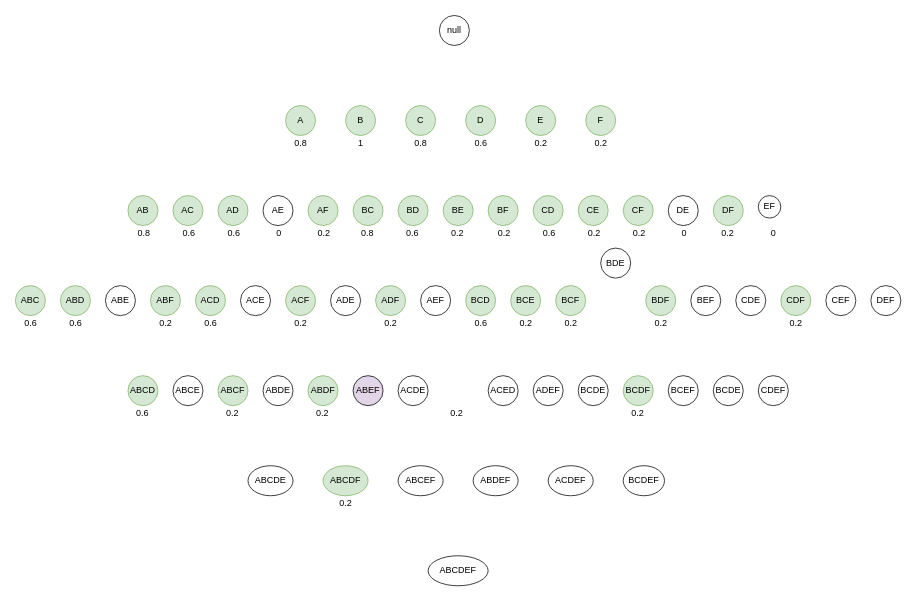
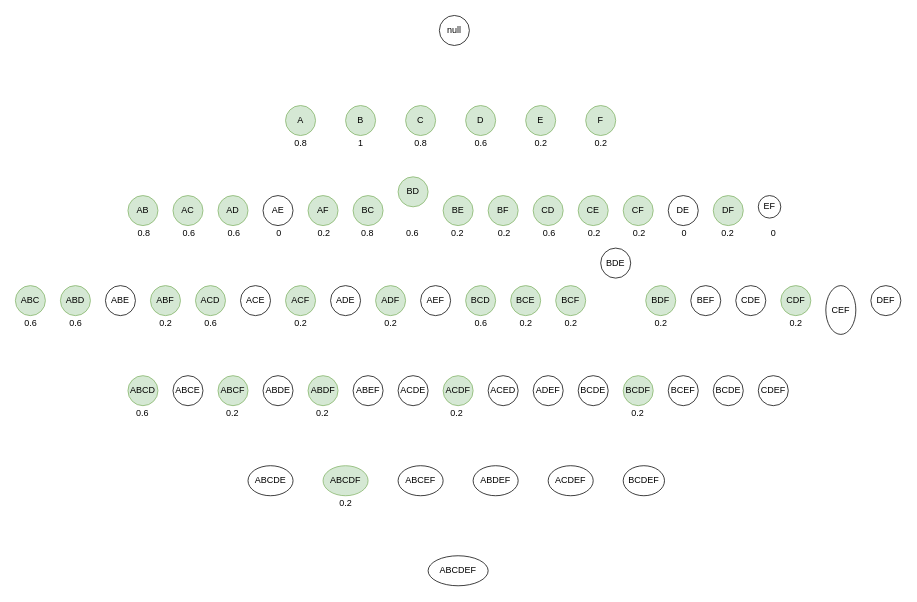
(413, 210) -> (413, 192)
(840, 300) -> (840, 310)
(368, 390) -> (368, 390)
none -> (458, 390)
